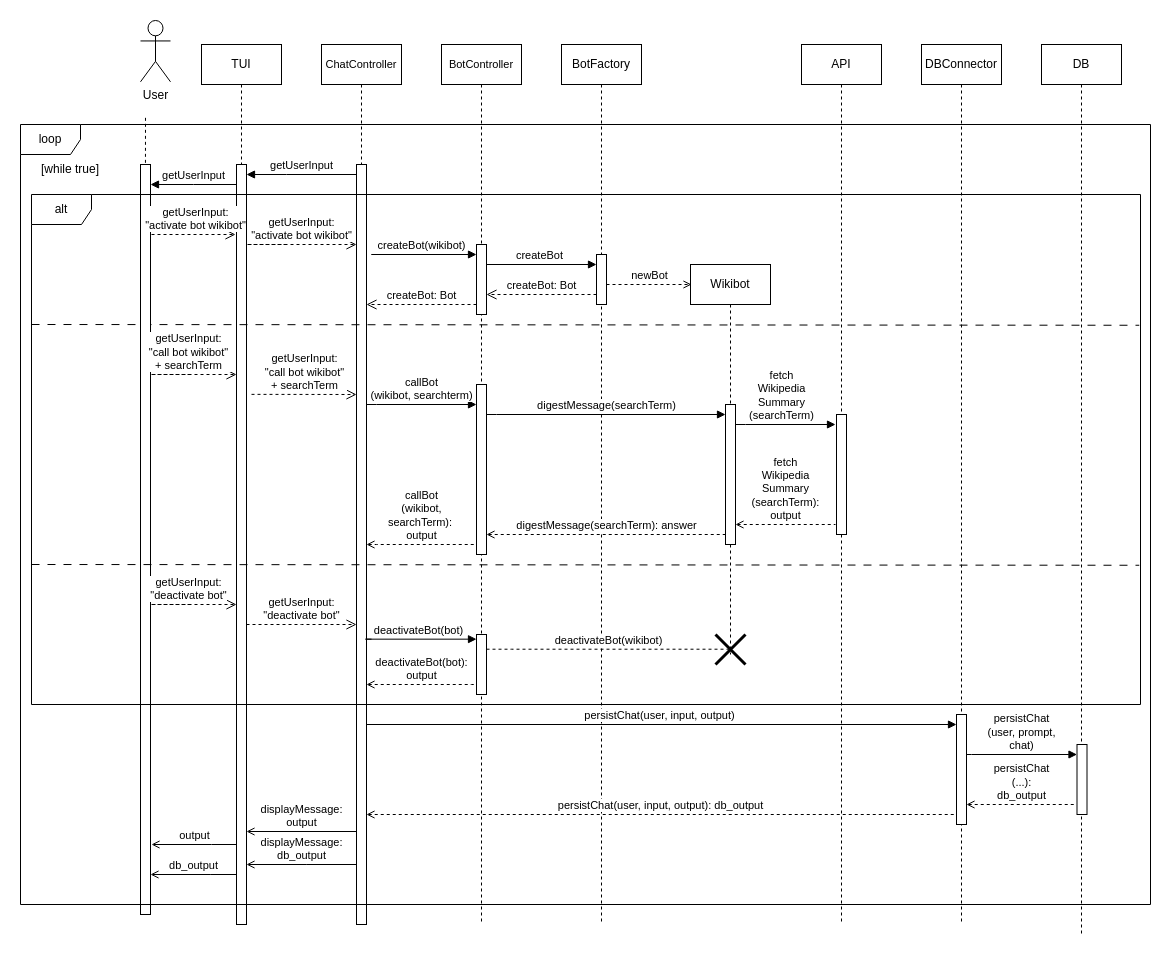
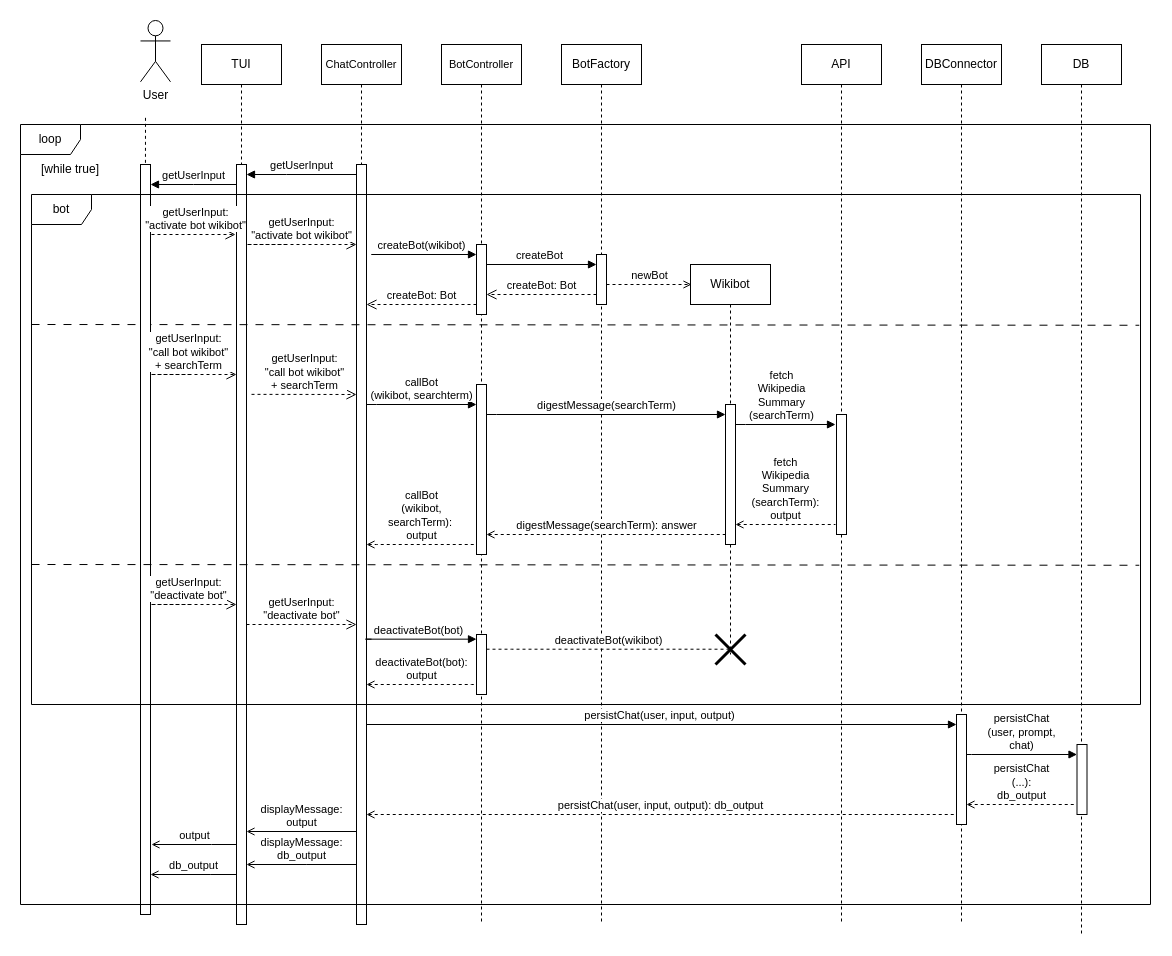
(62, 210) -> (62, 210)
